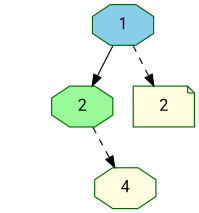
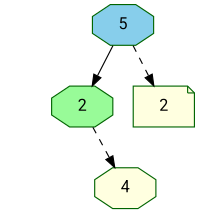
(123, 25) -> (123, 25)
